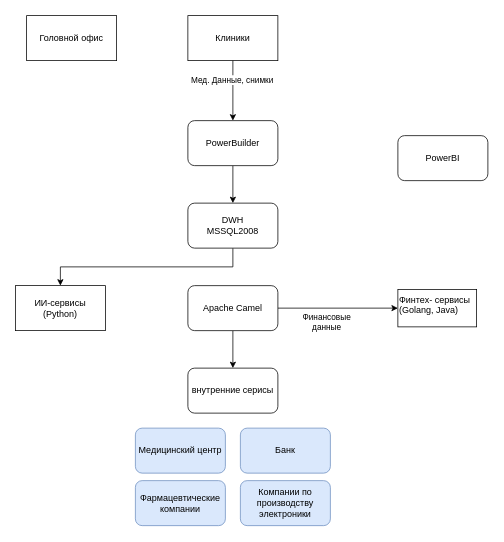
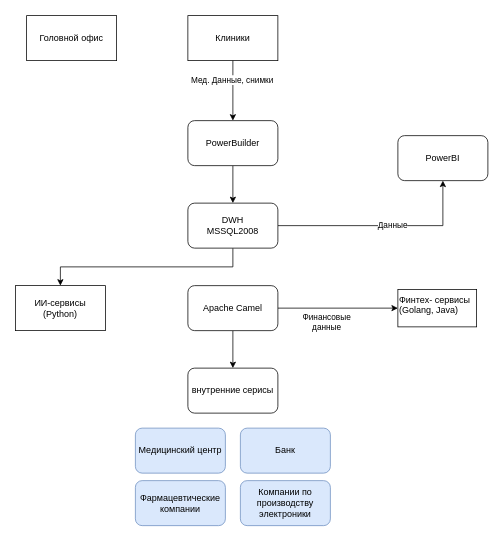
none -> (361, 225)
